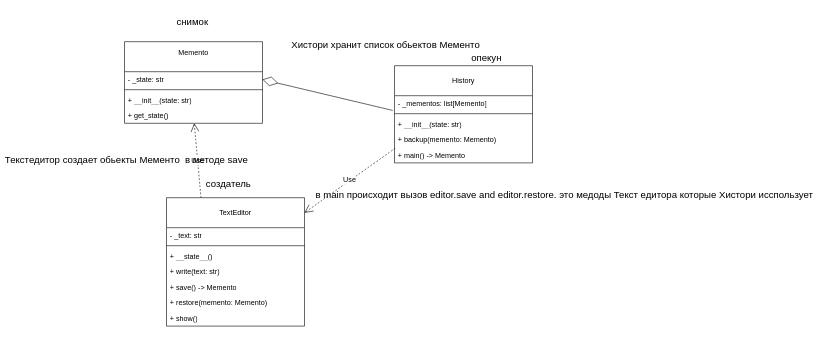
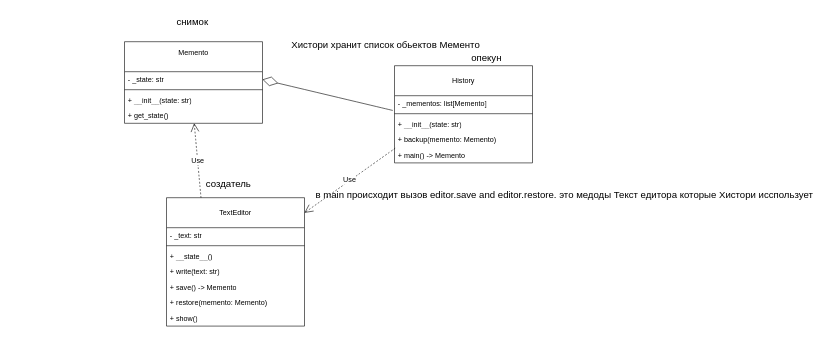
(126, 159) -> none
